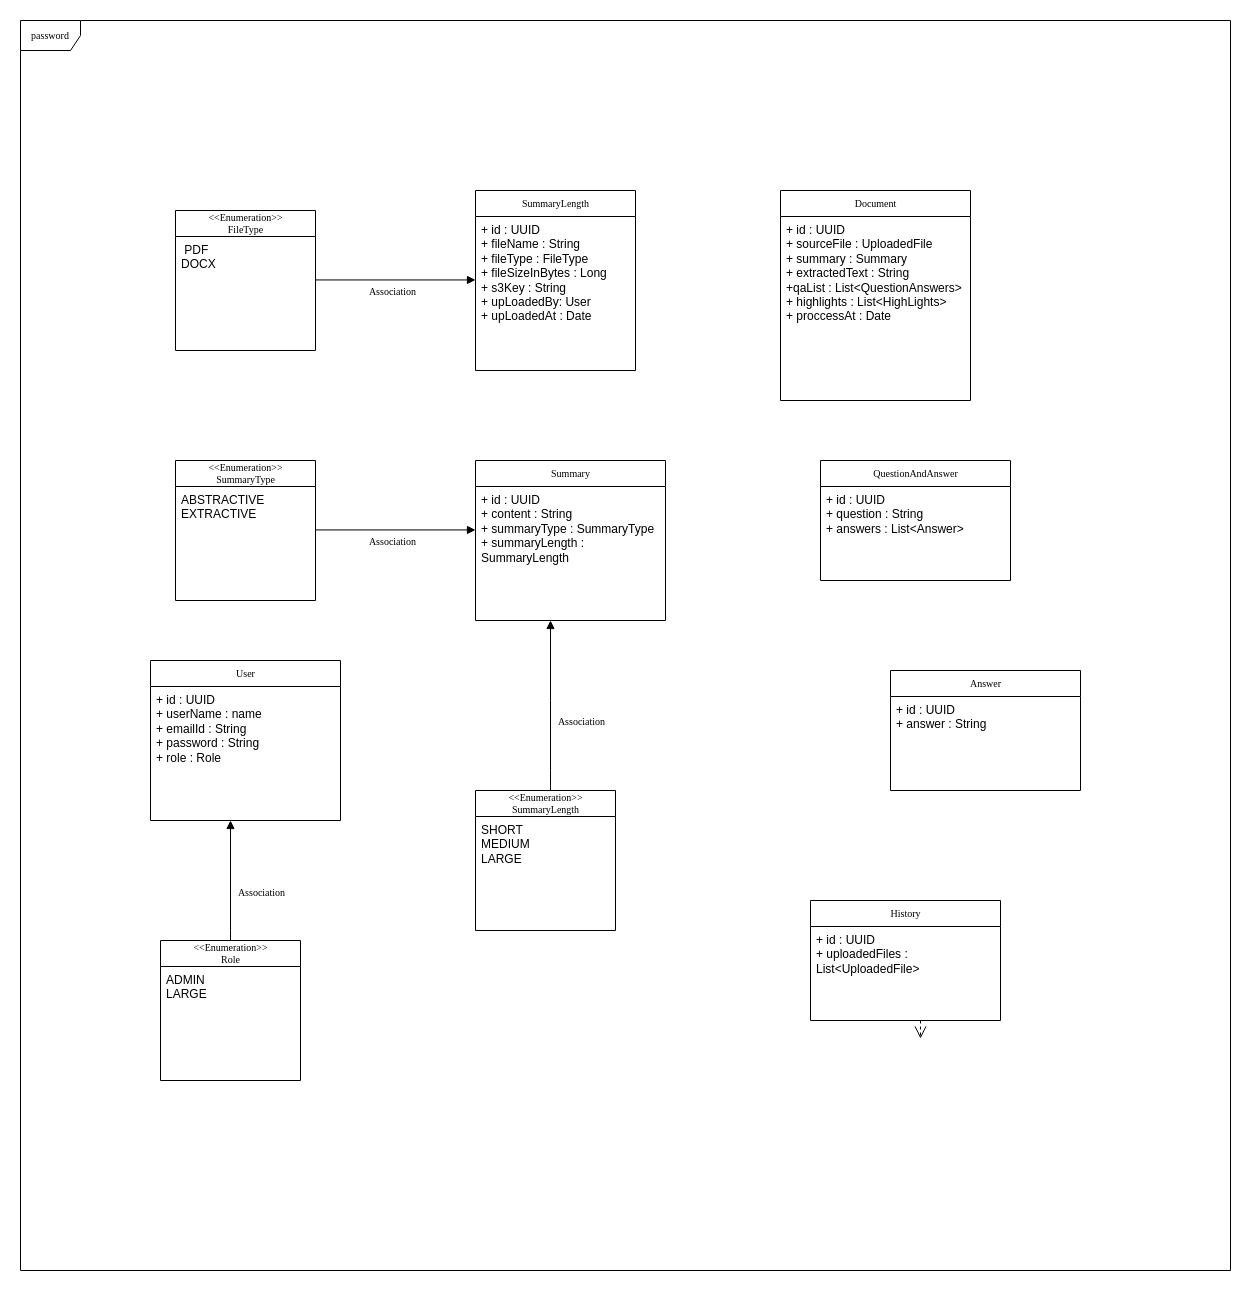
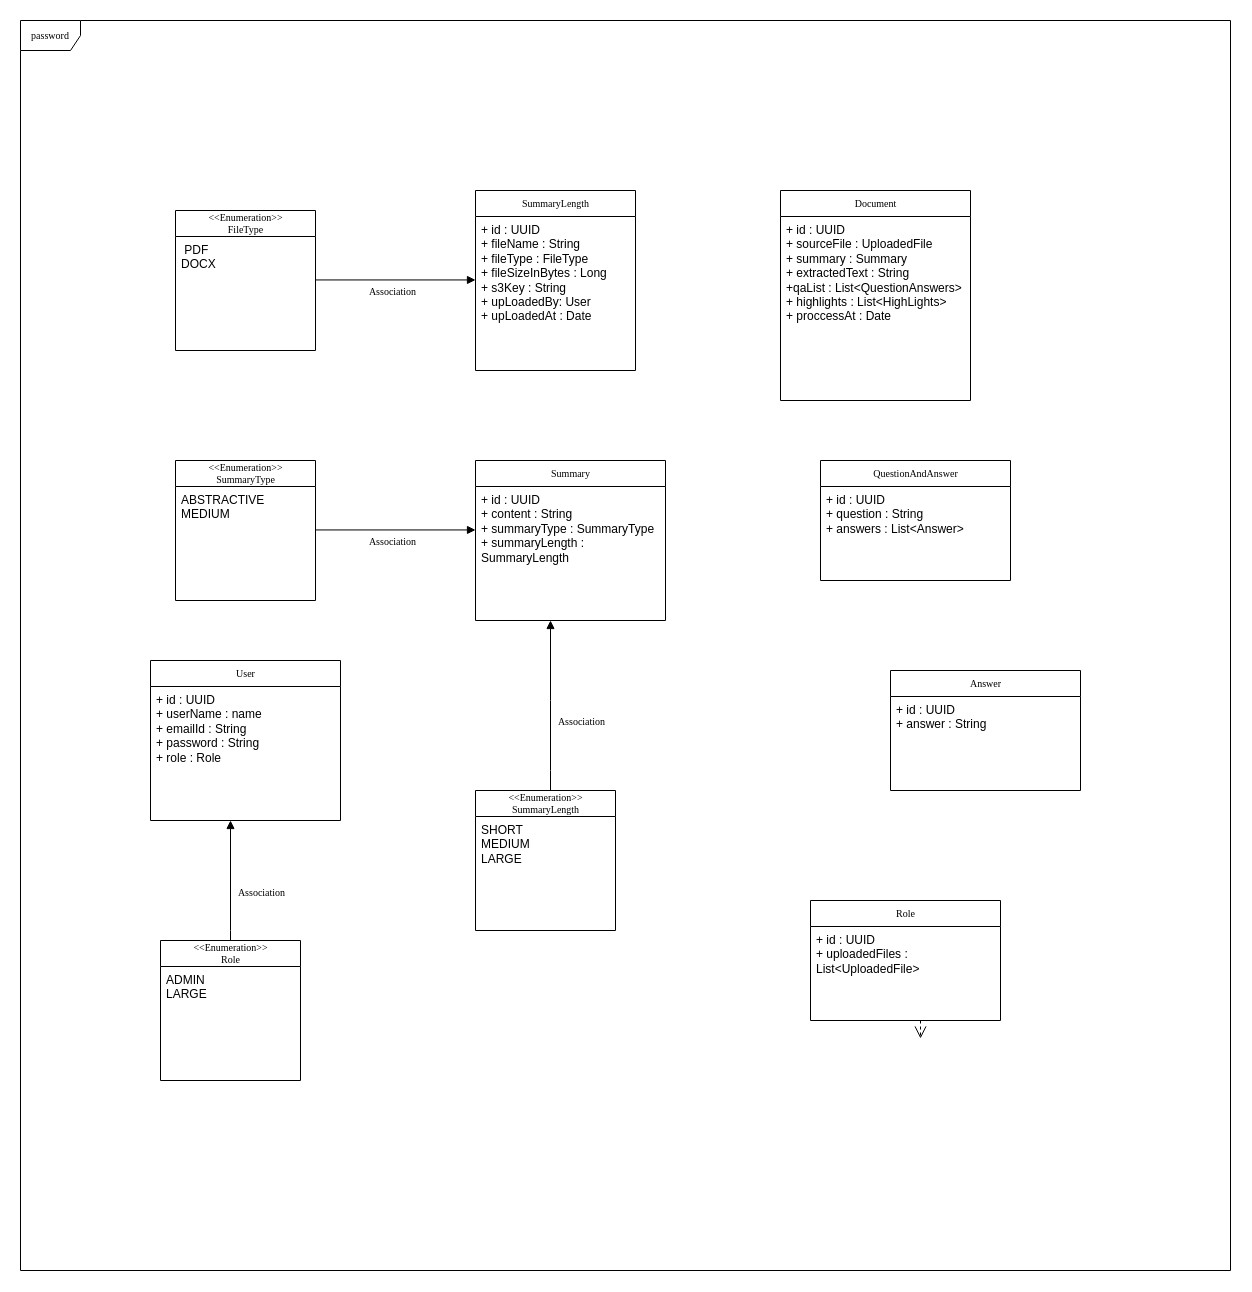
(218, 508) -> (218, 508)
(906, 914) -> (906, 914)
